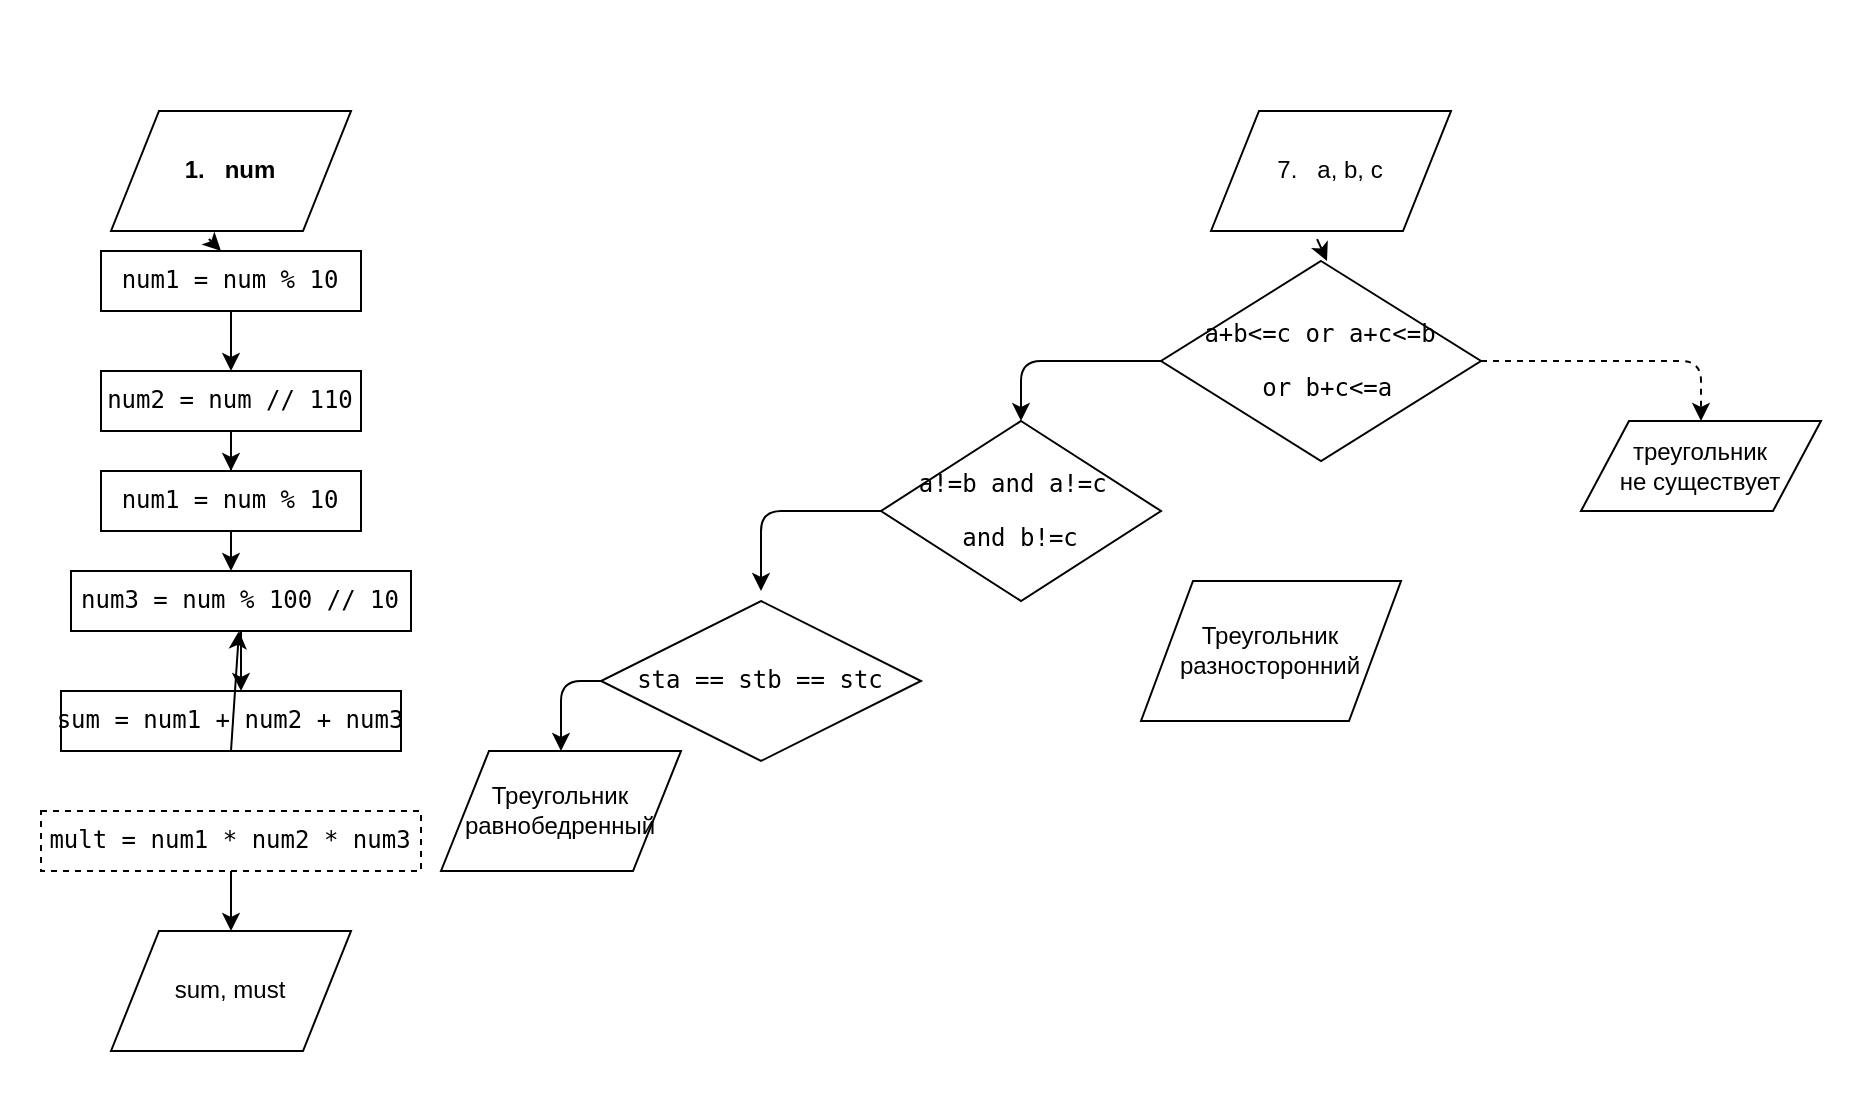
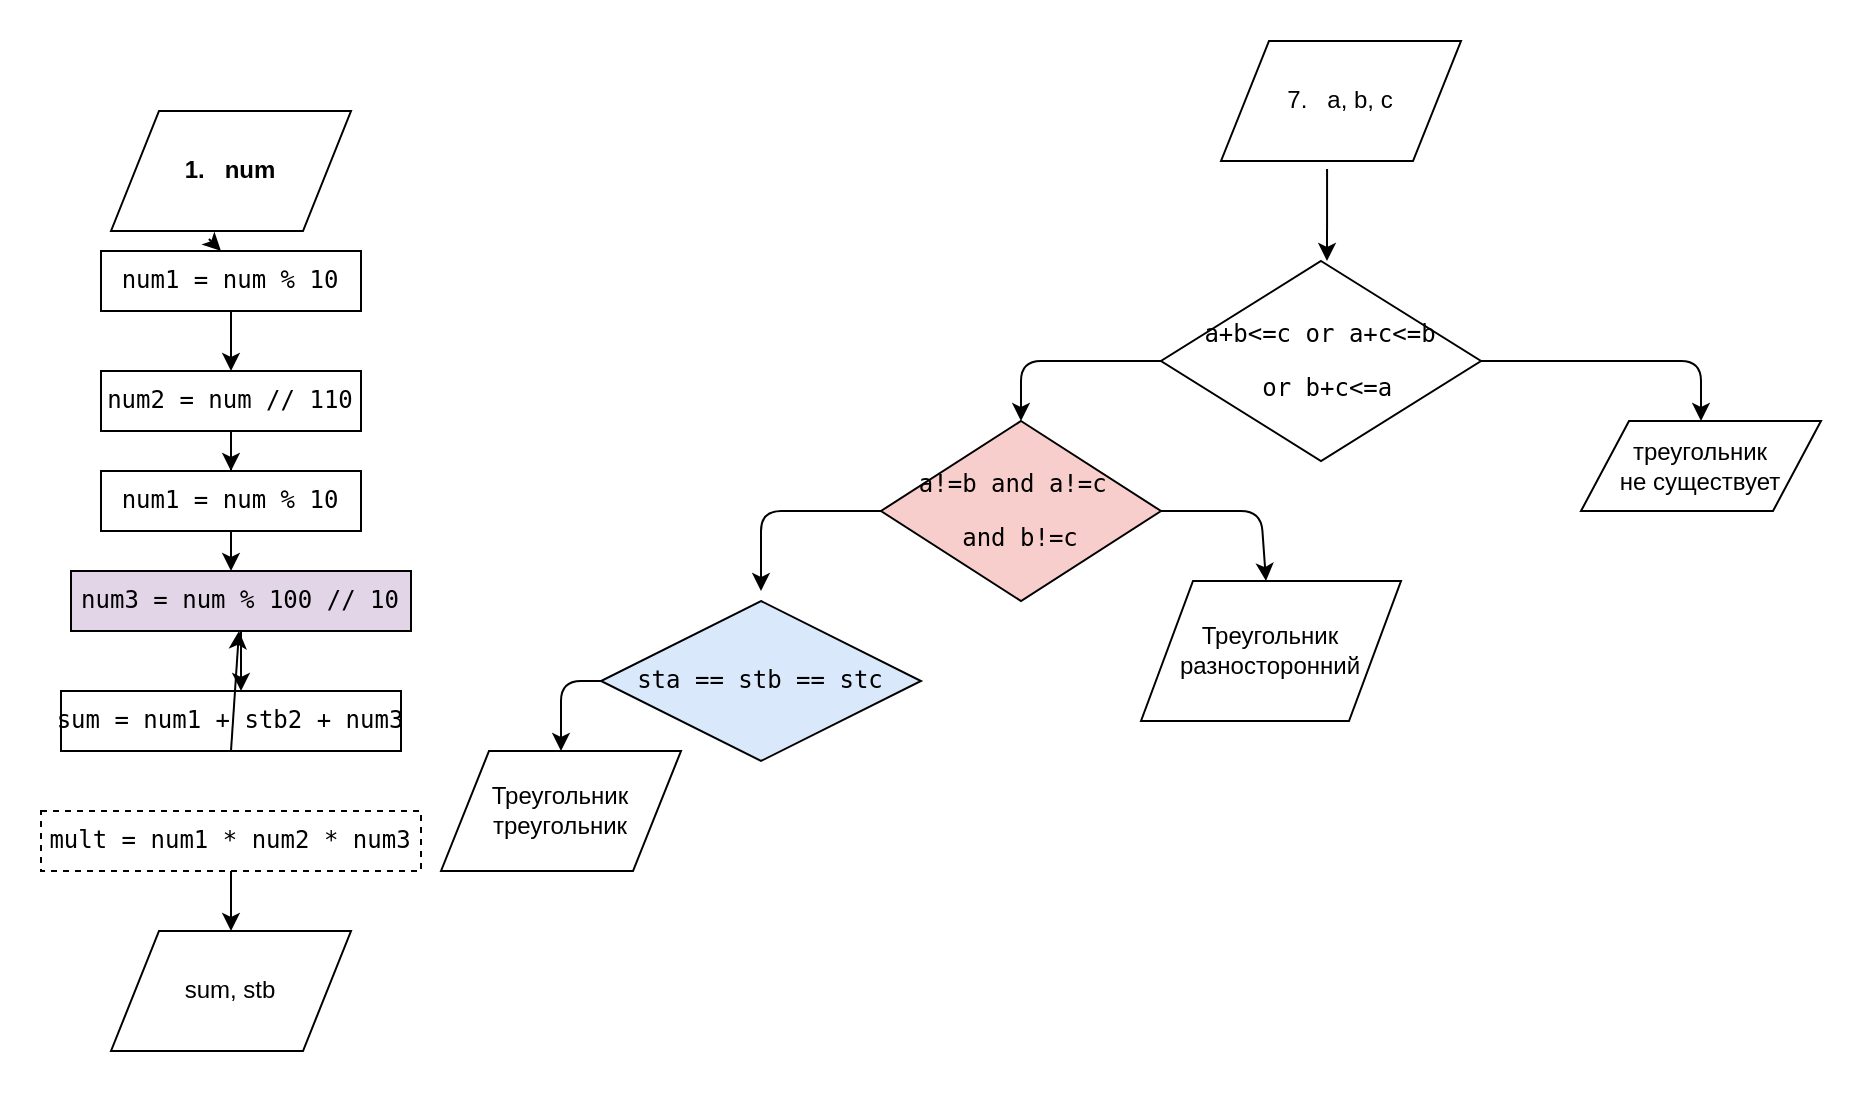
(1331, 171) -> (1341, 101)
(1606, 361) -> (1606, 361)
(1021, 511) -> (1021, 511)
none -> (1233, 511)
(241, 601) -> (241, 601)
(761, 681) -> (761, 681)
(231, 721) -> (231, 721)
(561, 811) -> (561, 811)
(231, 991) -> (231, 991)
